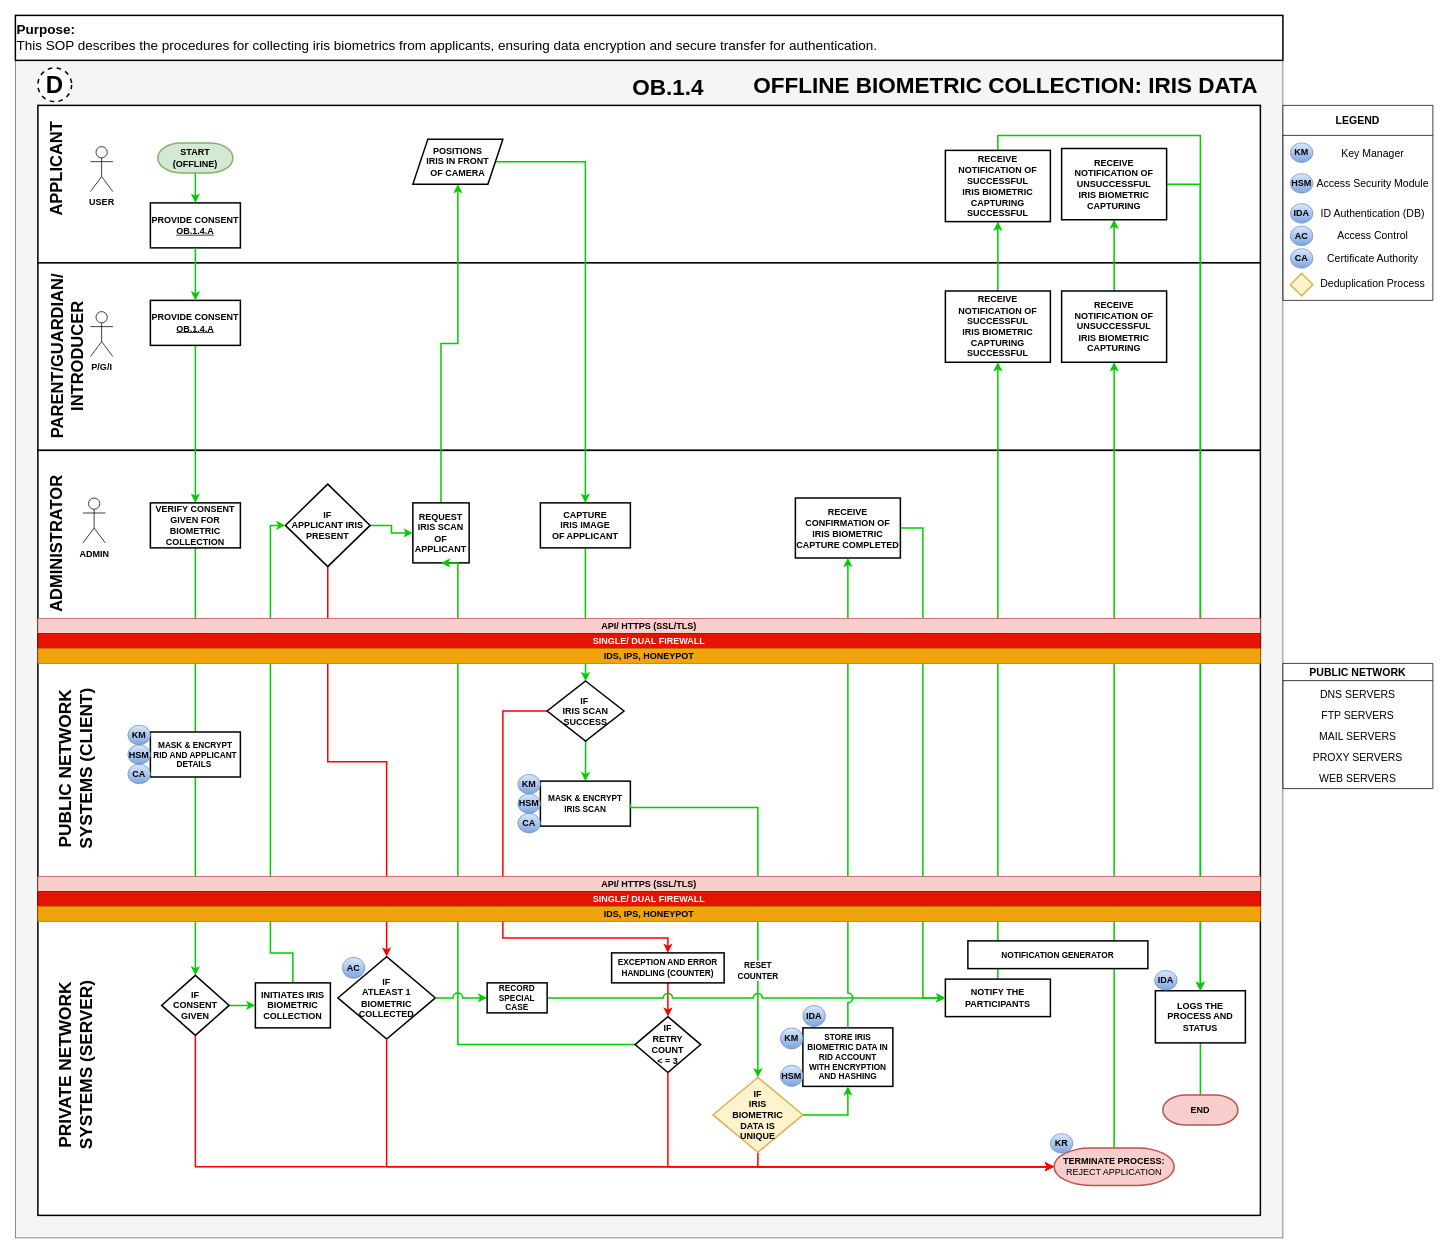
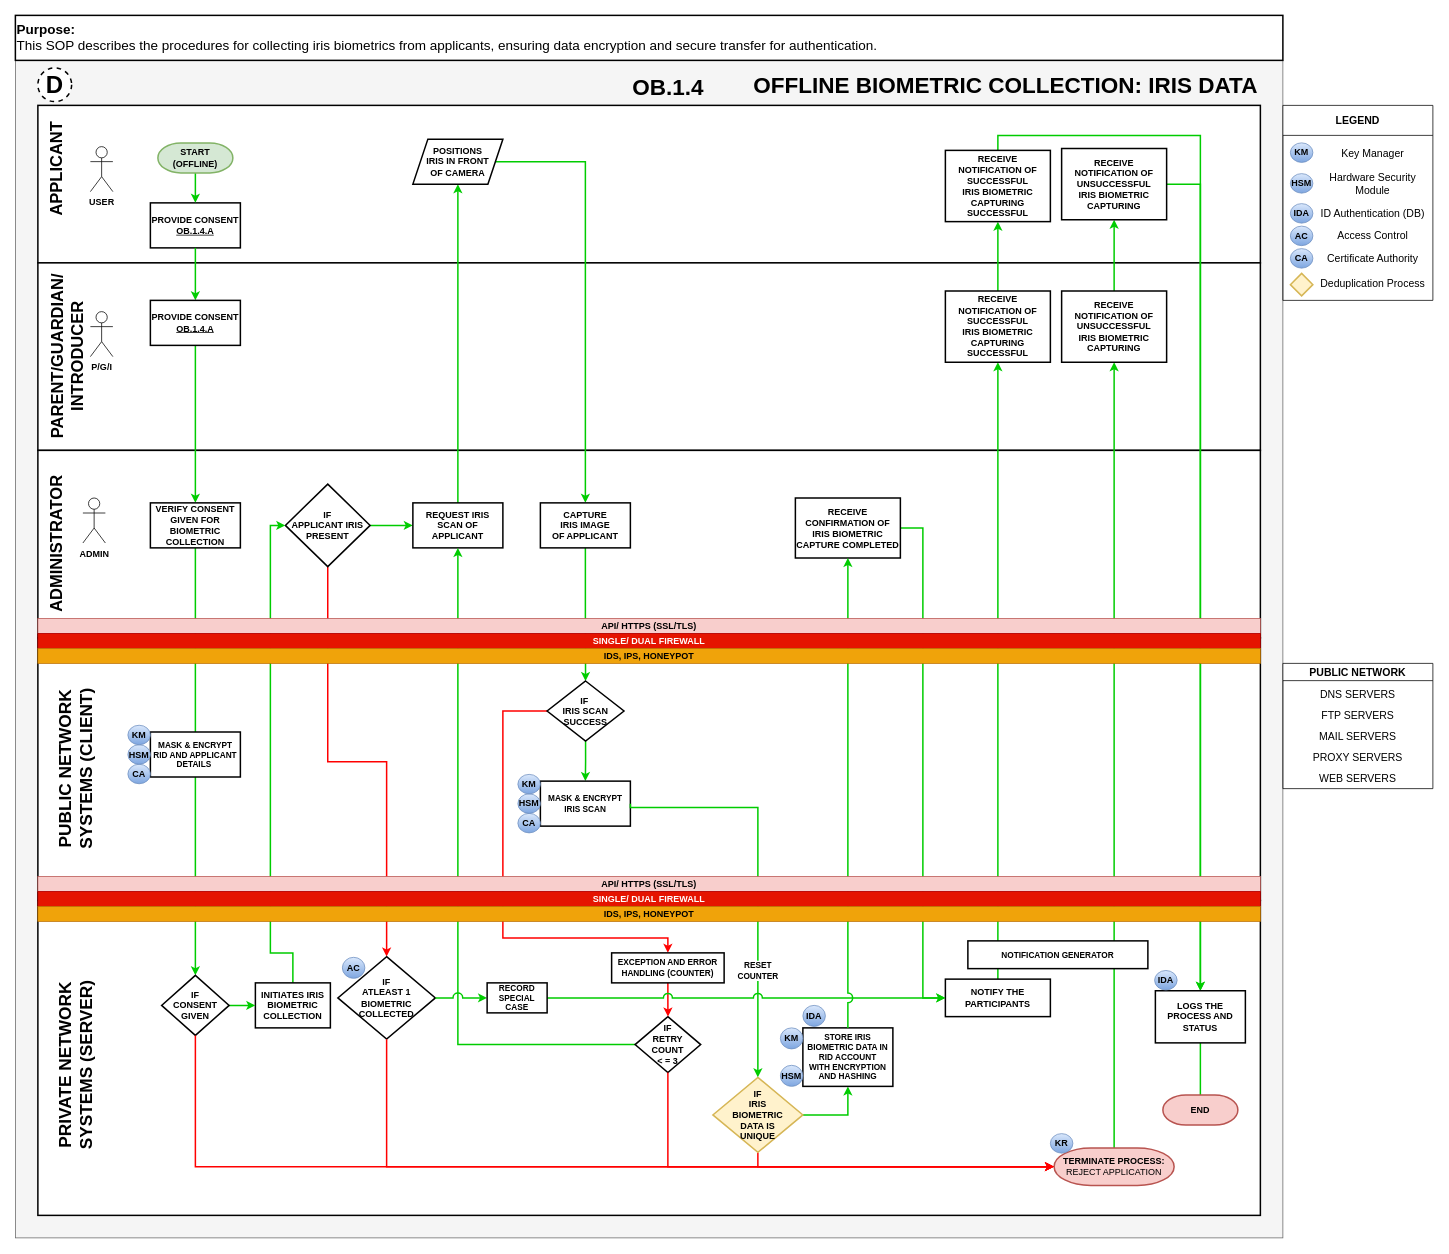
(1373, 183) -> (1373, 183)
(441, 533) -> (458, 525)
